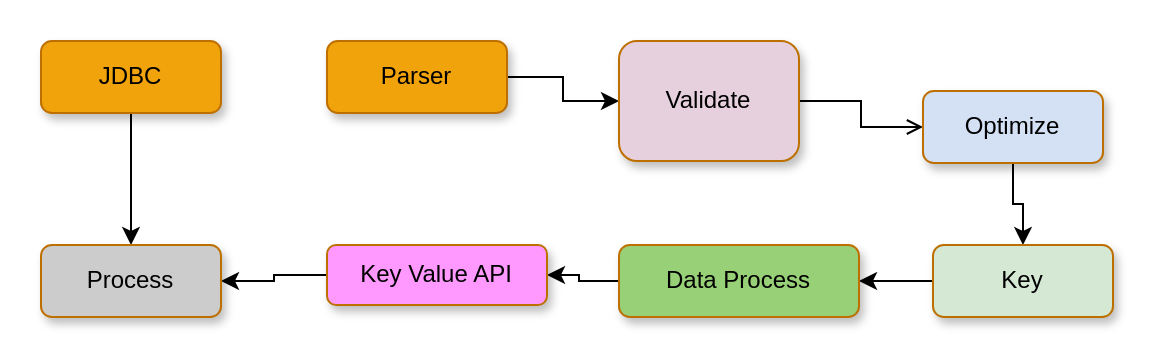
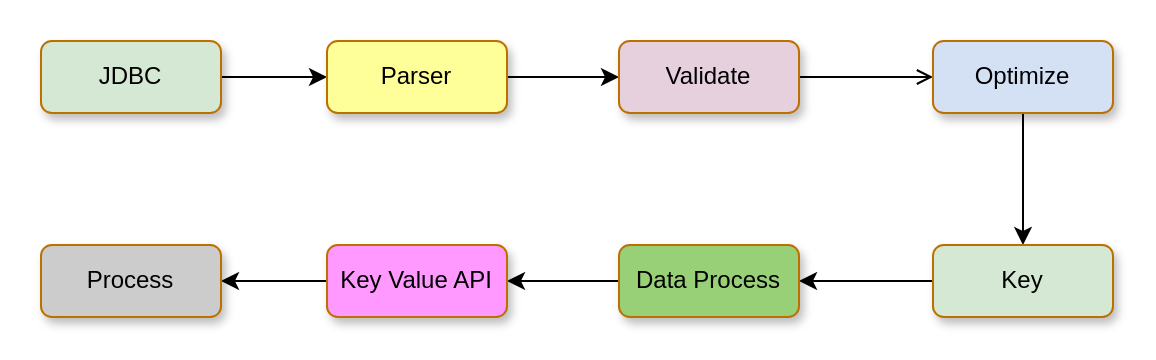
(131, 77) -> (131, 77)
(417, 77) -> (417, 77)
(709, 101) -> (709, 77)
(1013, 127) -> (1023, 77)
(131, 172) -> (267, 77)
(437, 275) -> (417, 281)
(739, 281) -> (709, 281)
